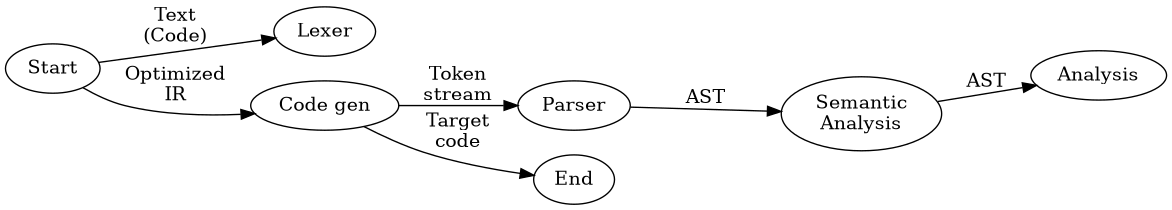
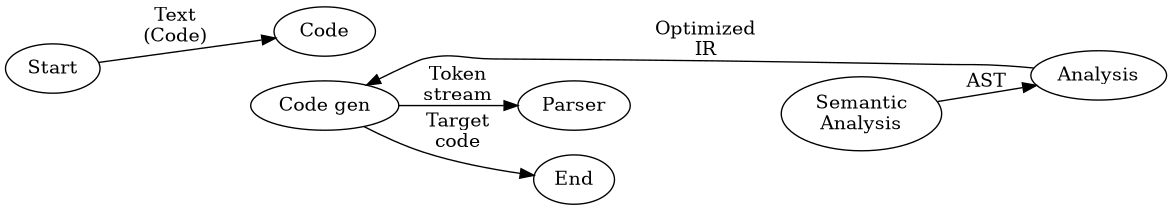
(325, 32) -> (325, 32)
(699, 109) -> none
(160, 112) -> (704, 61)
